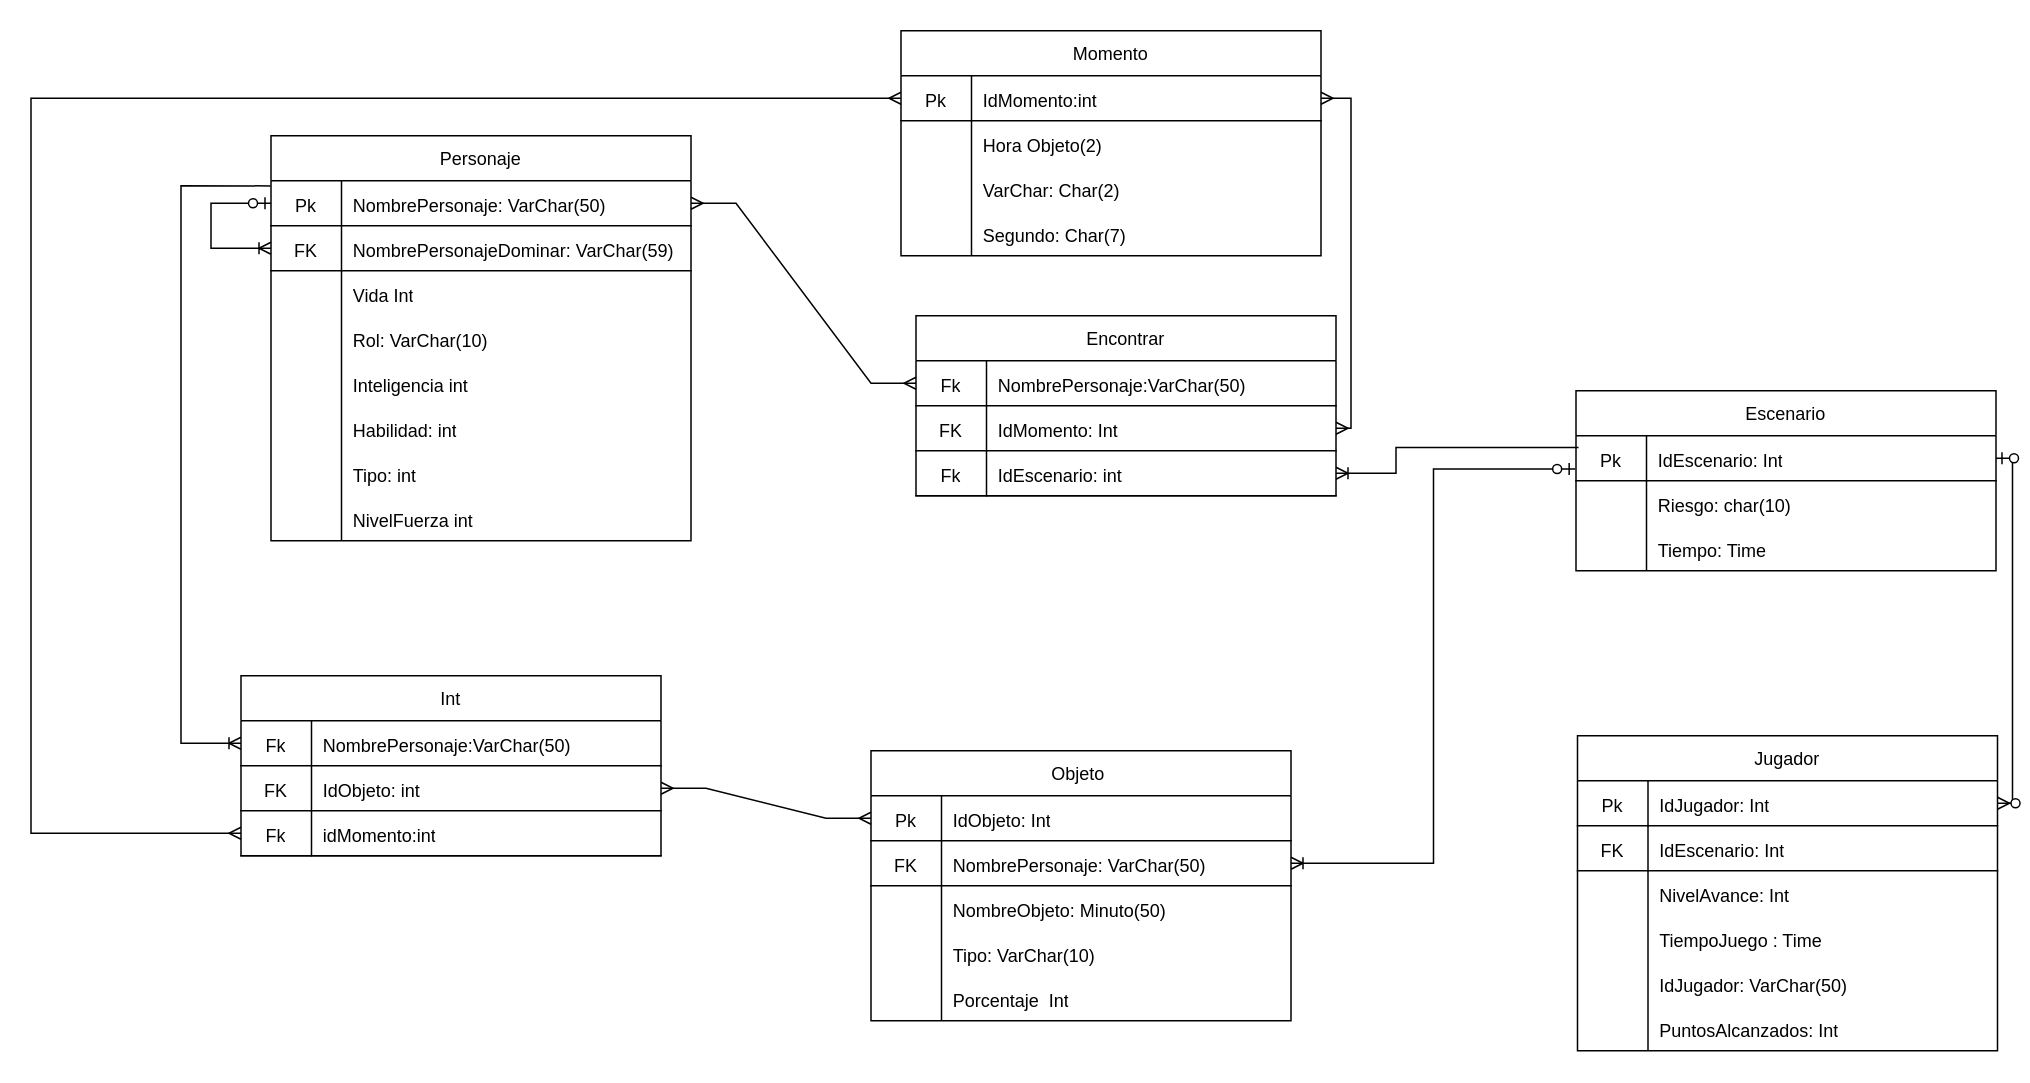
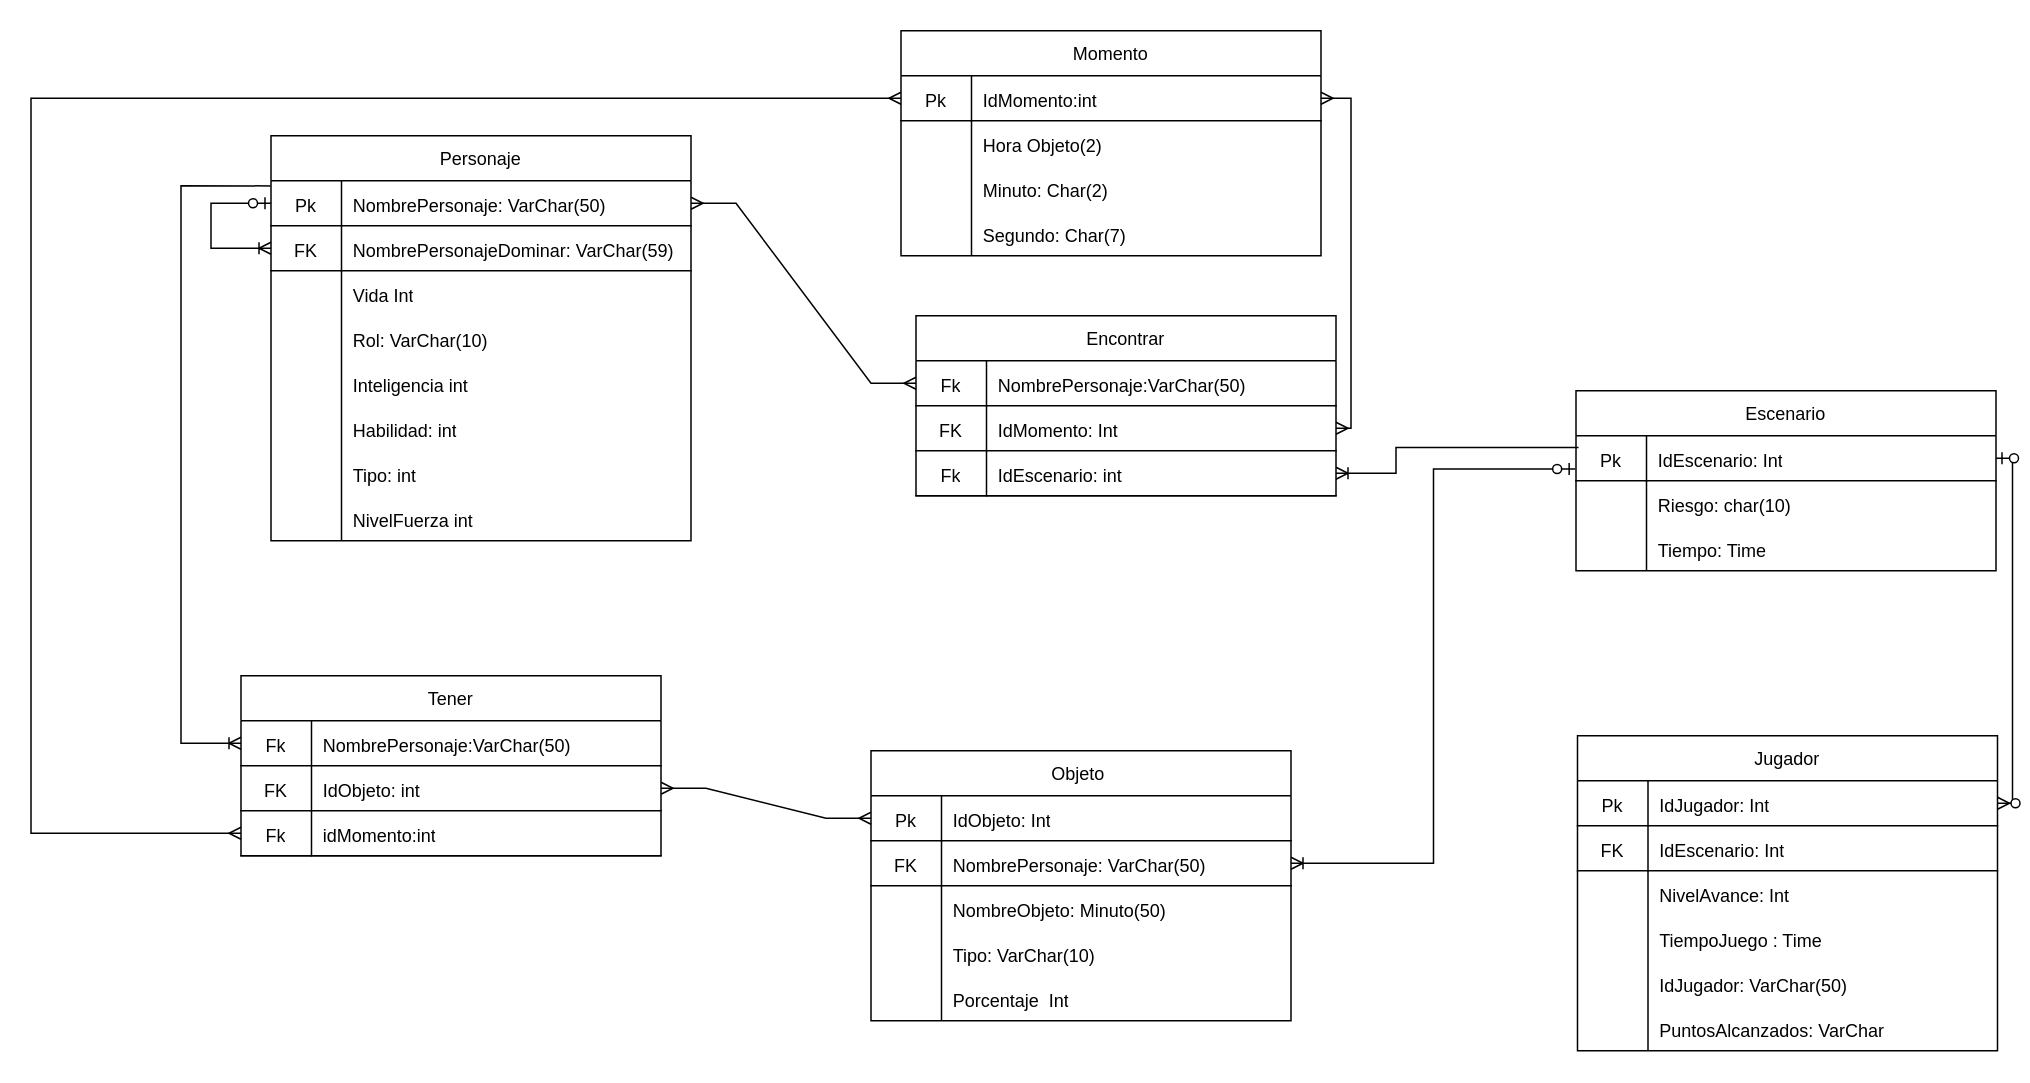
(1085, 188) -> (1075, 188)
(450, 699) -> (450, 699)
(1792, 1028) -> (1818, 1028)
